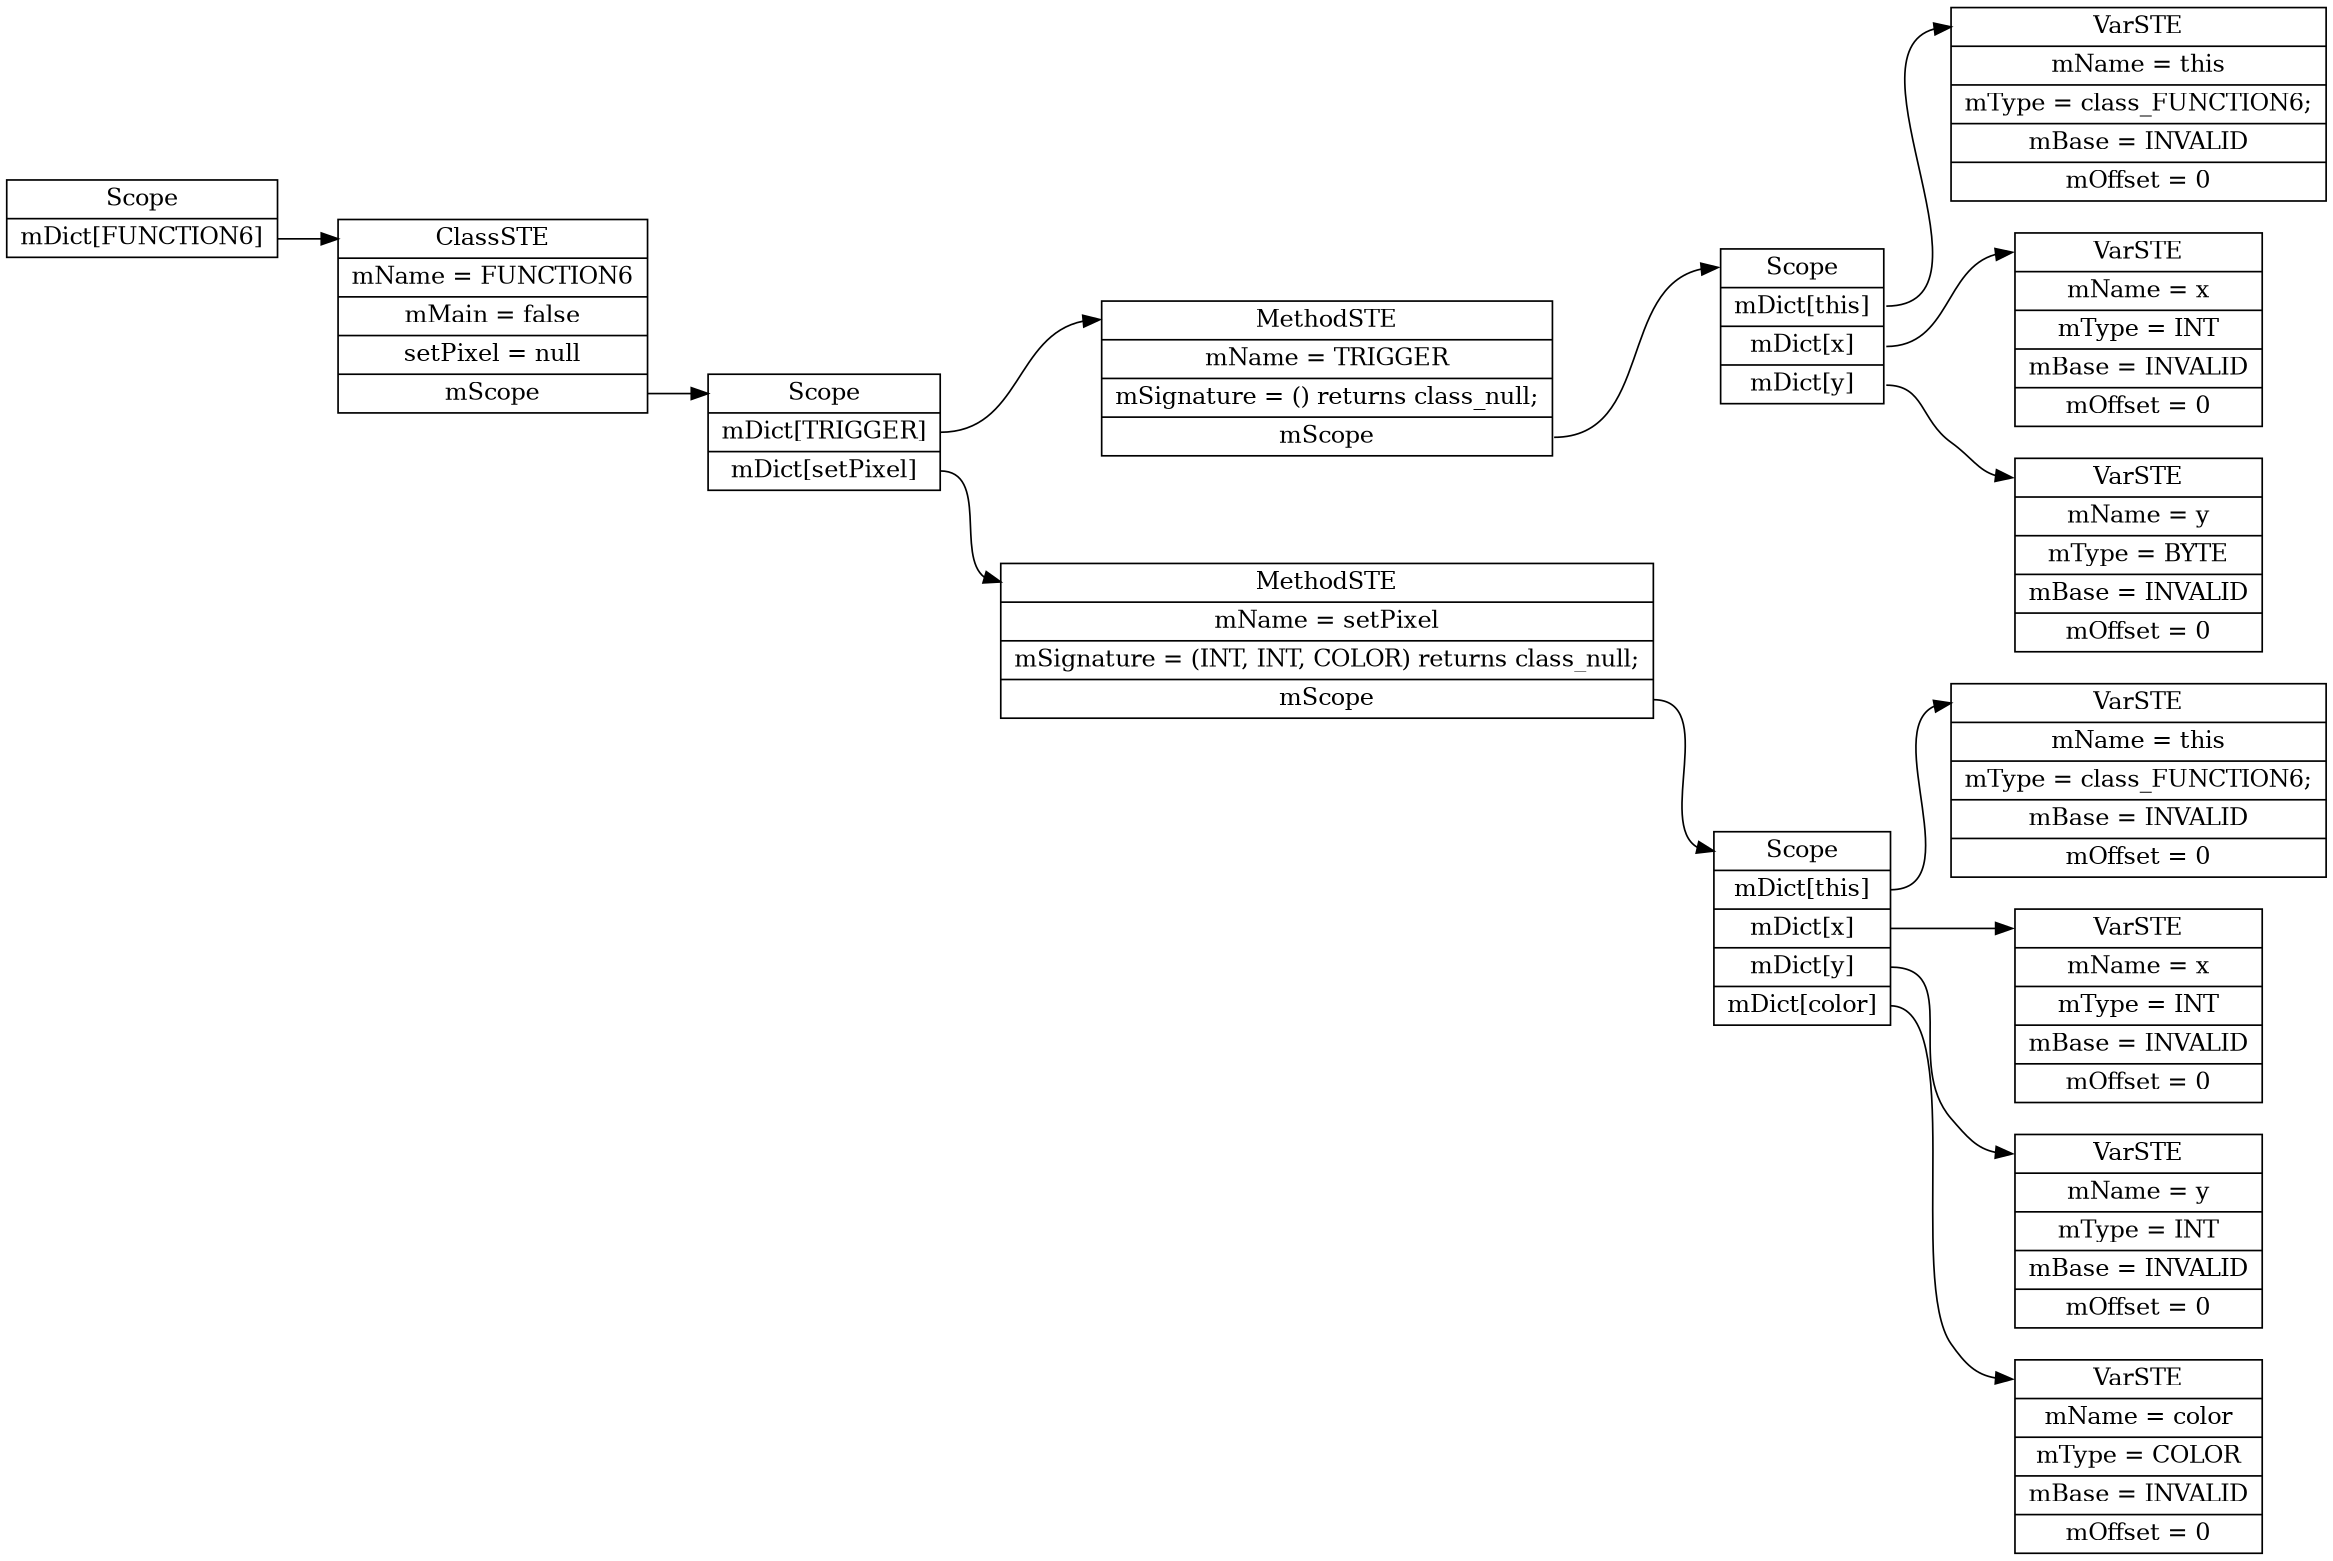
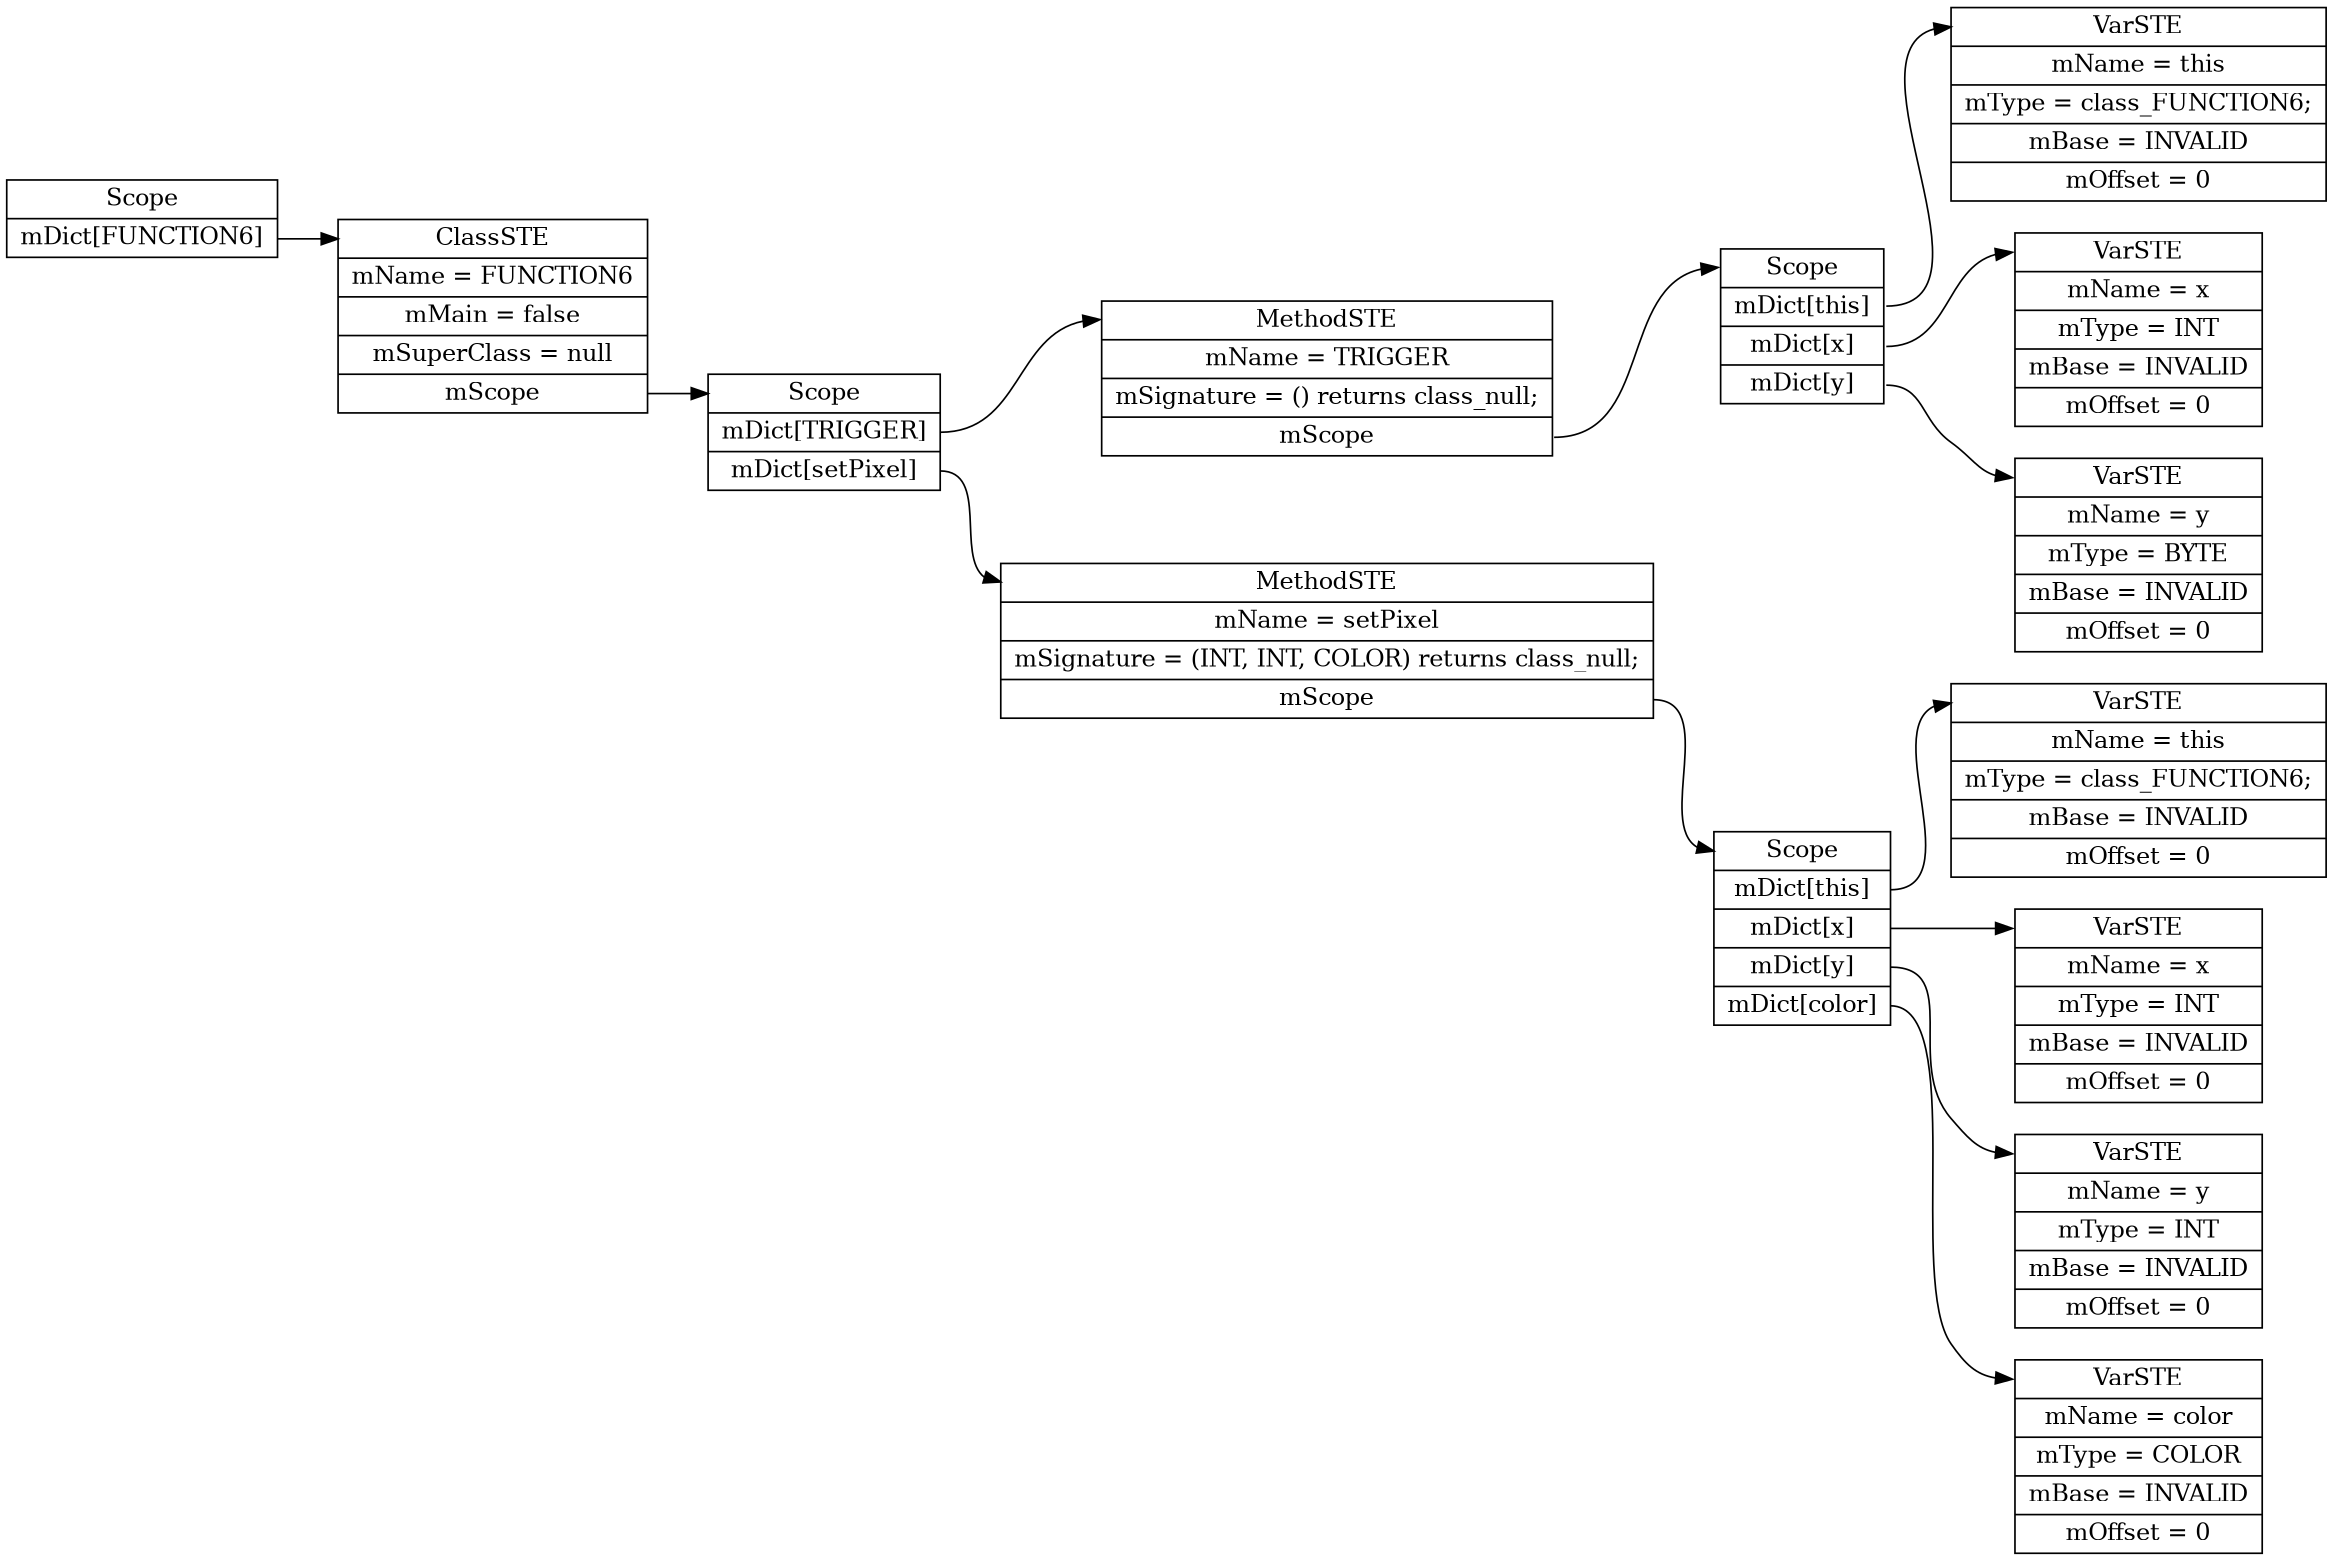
(493, 354) -> (493, 354)
